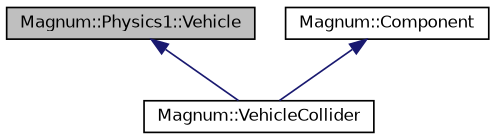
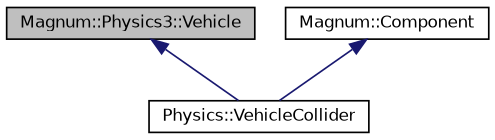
(131, 23) -> (131, 23)
(259, 117) -> (259, 117)
